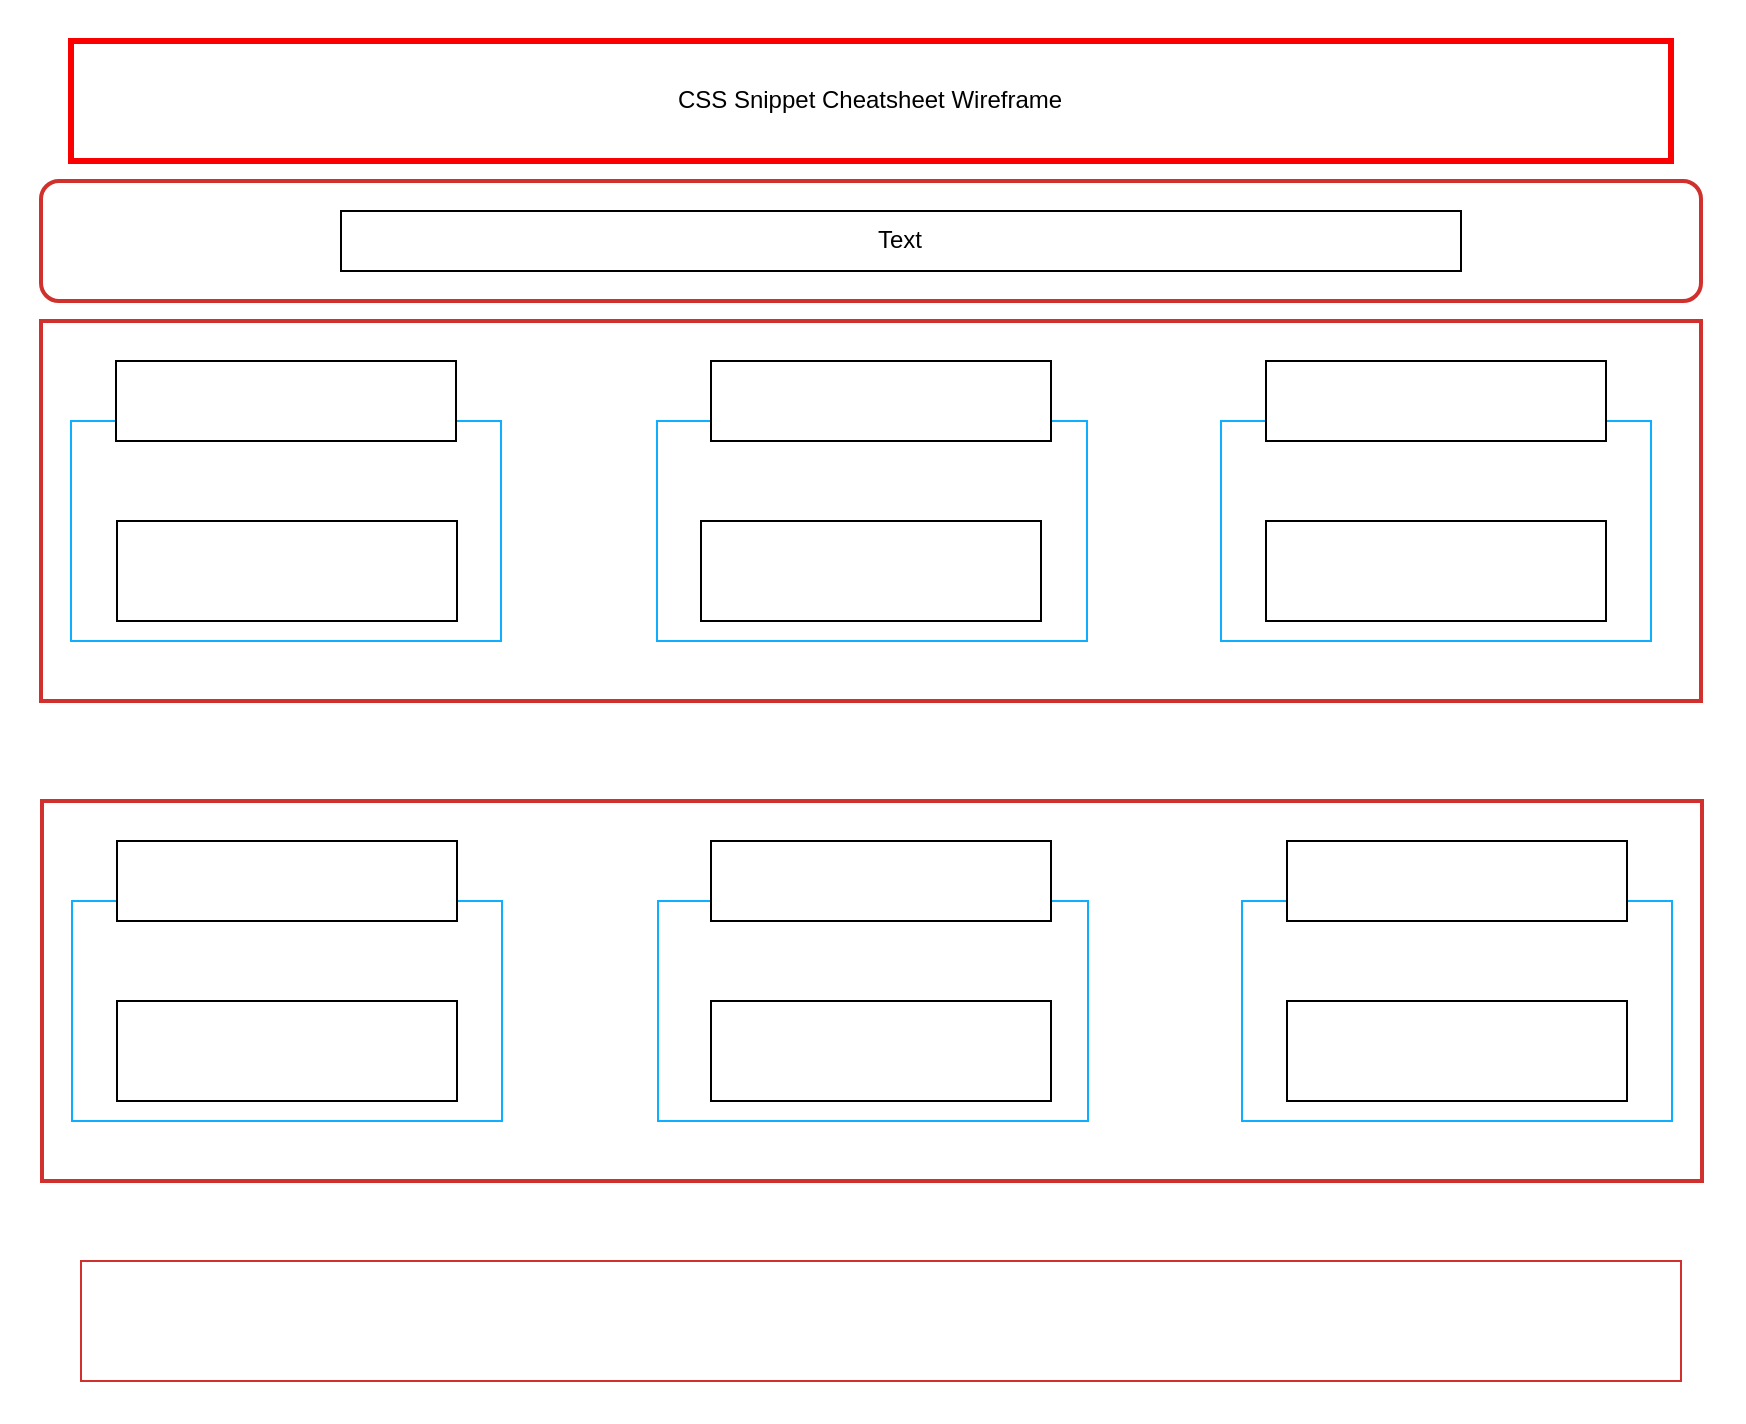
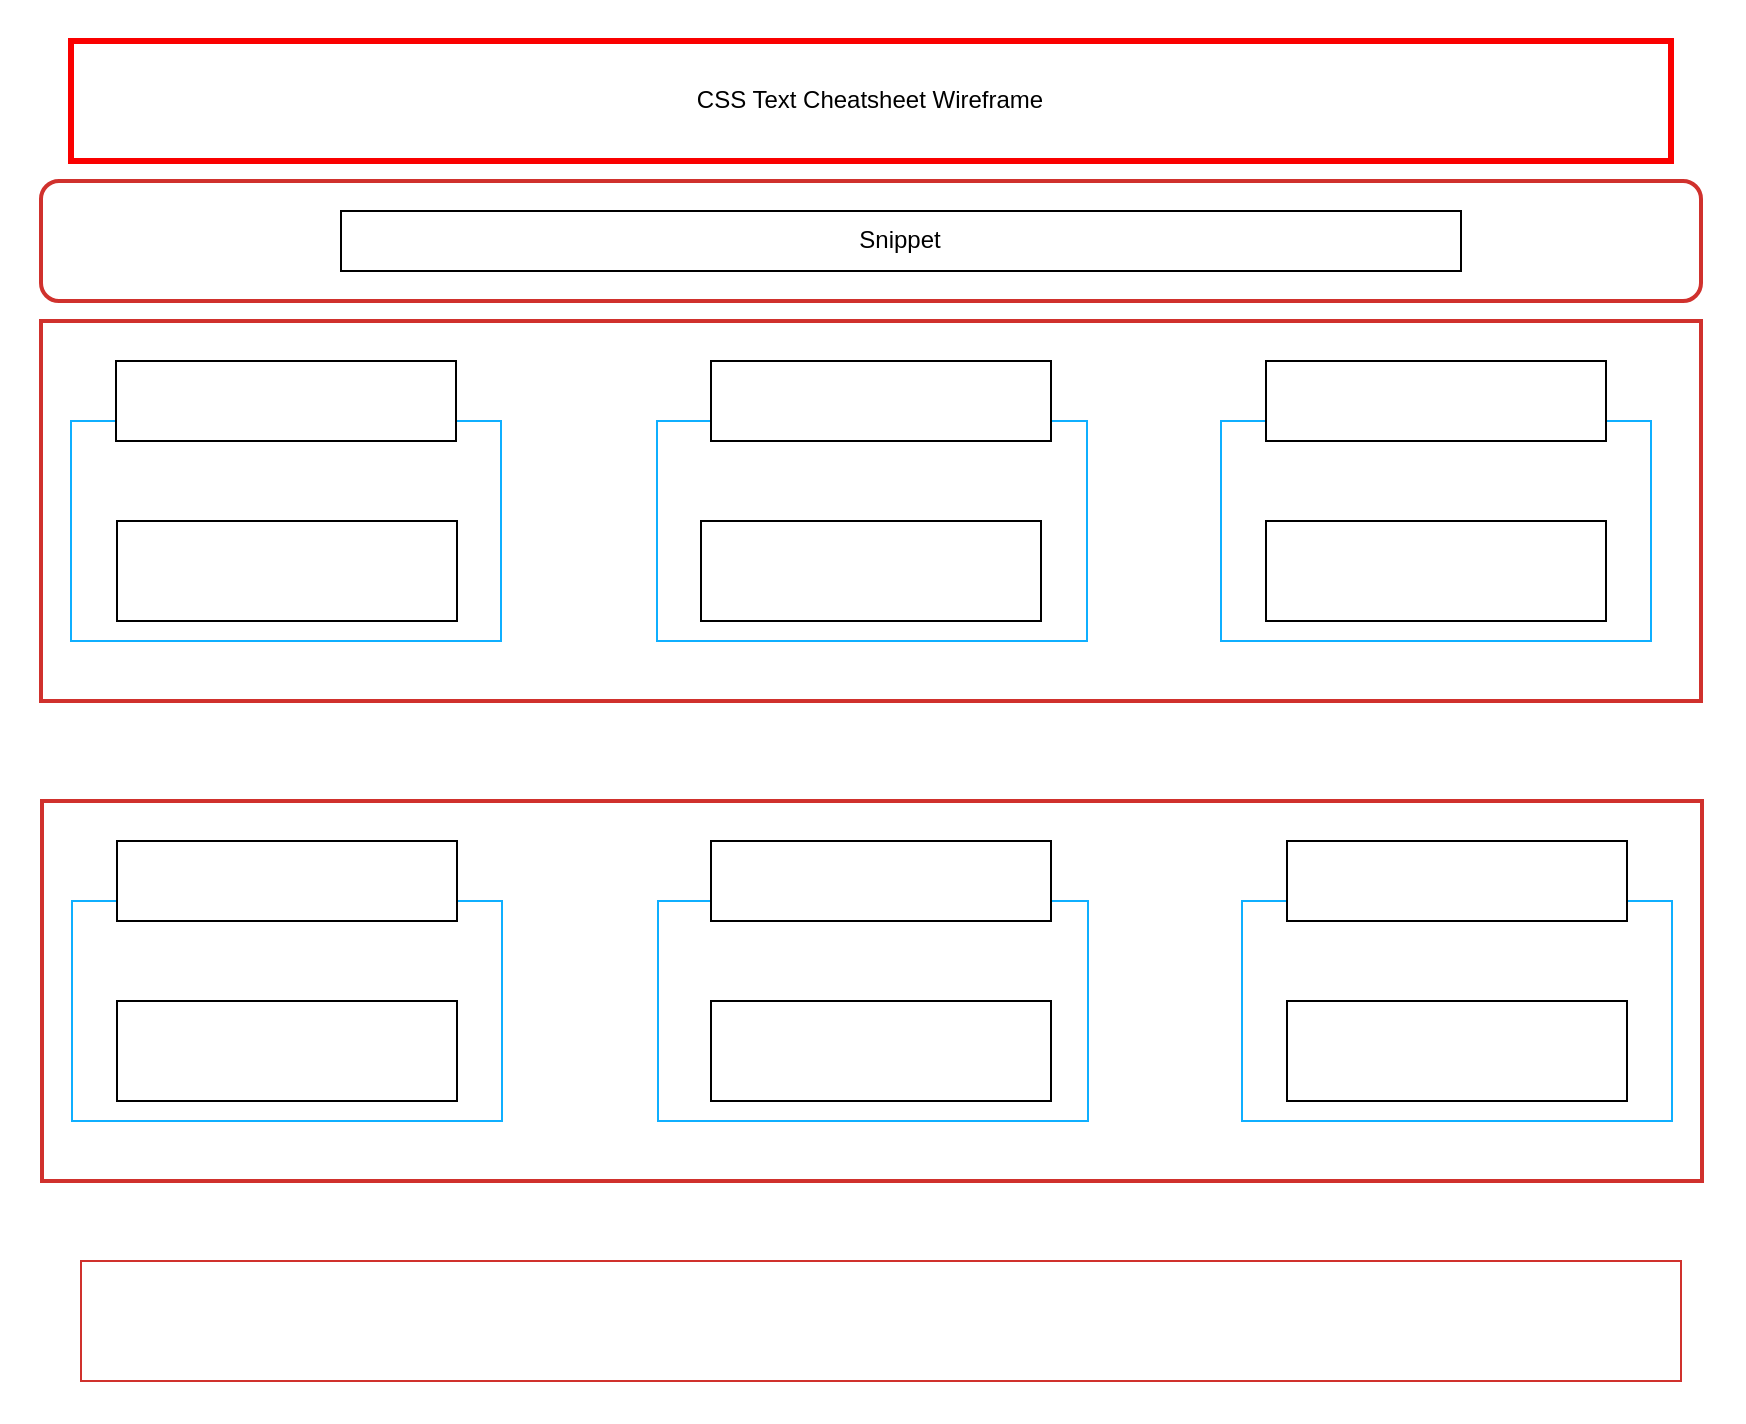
(871, 101) -> (871, 101)
(901, 241) -> (901, 241)
